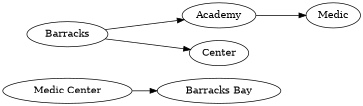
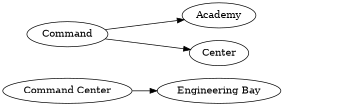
(333, 15) -> none
(67, 34) -> (67, 34)
(67, 91) -> (67, 91)
(219, 91) -> (219, 91)
